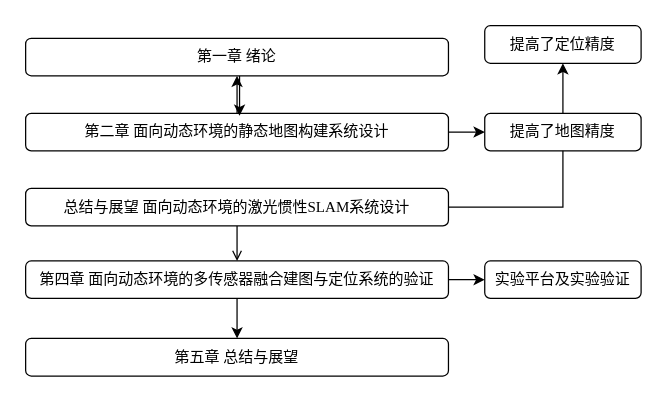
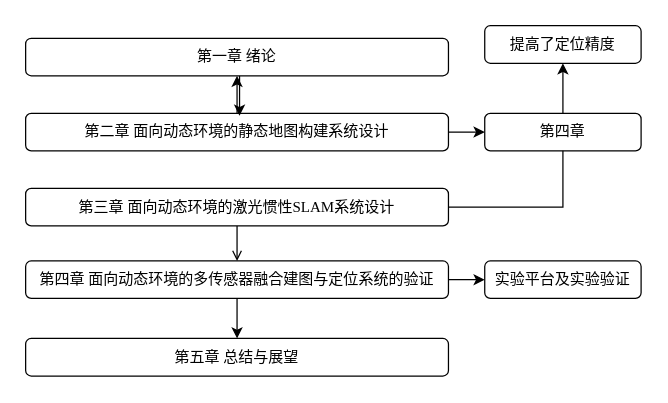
(563, 132) -> (563, 132)
(237, 207) -> (237, 207)
